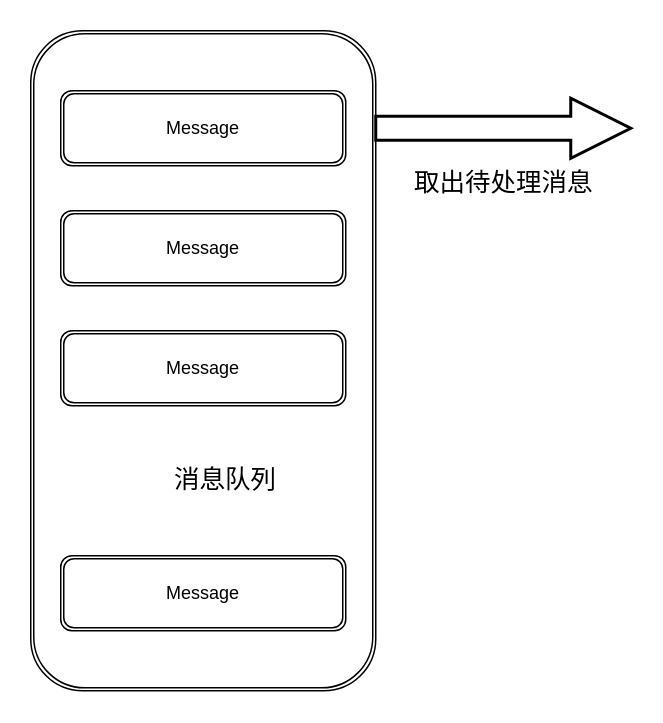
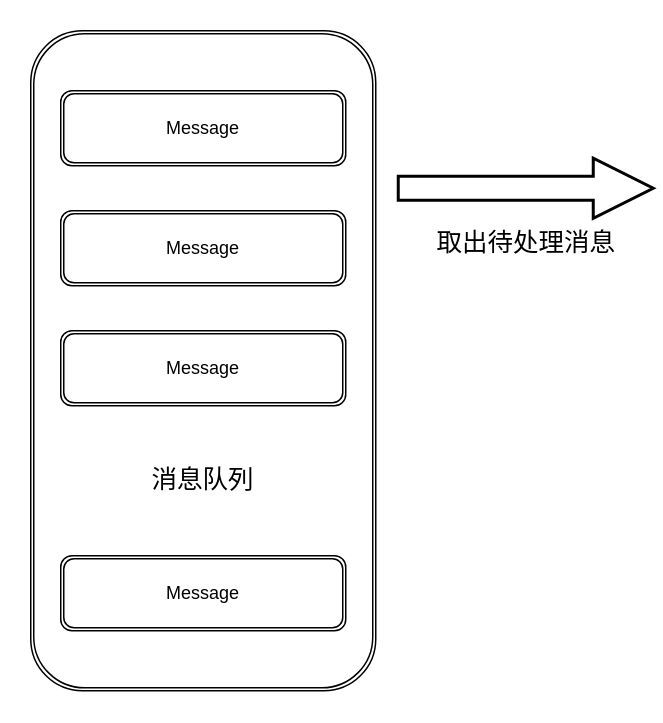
(503, 128) -> (526, 188)
(226, 481) -> (203, 481)
